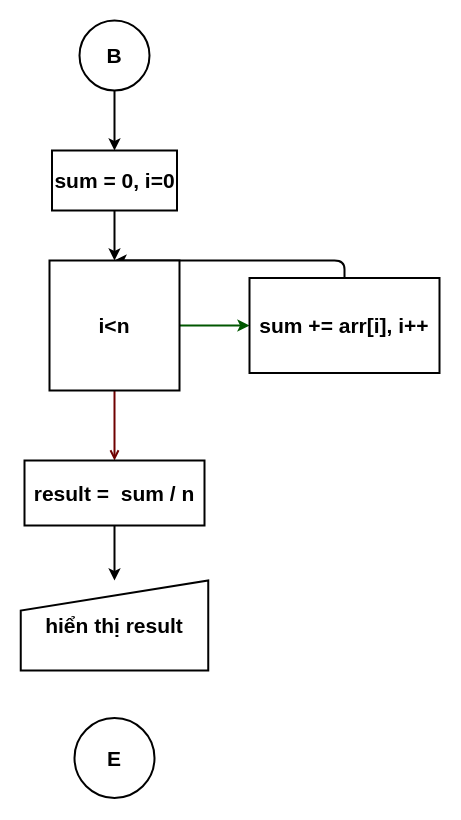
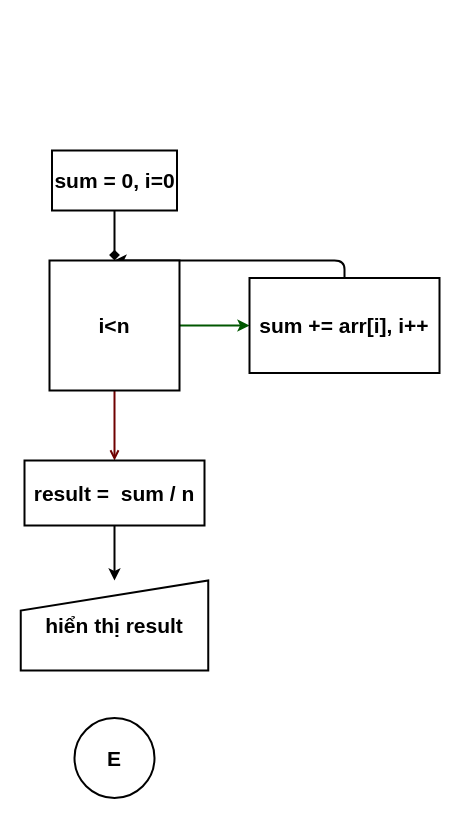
(115, 56) -> none
(115, 116) -> none
(115, 250) -> (115, 249)
